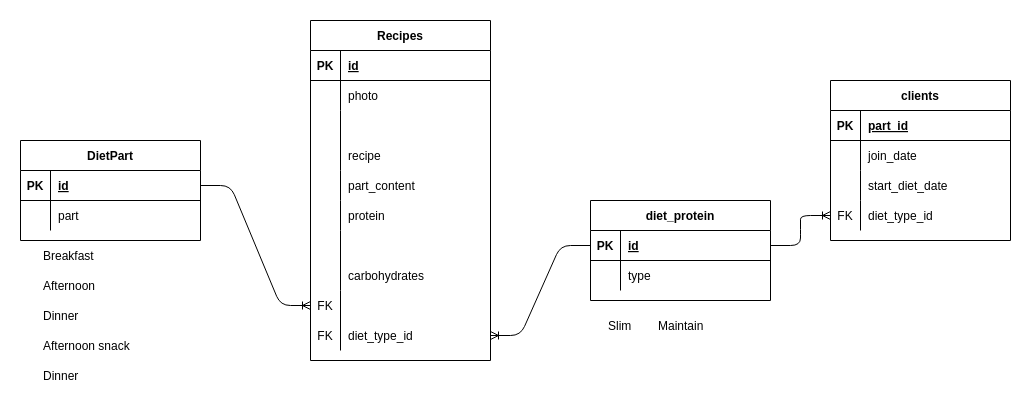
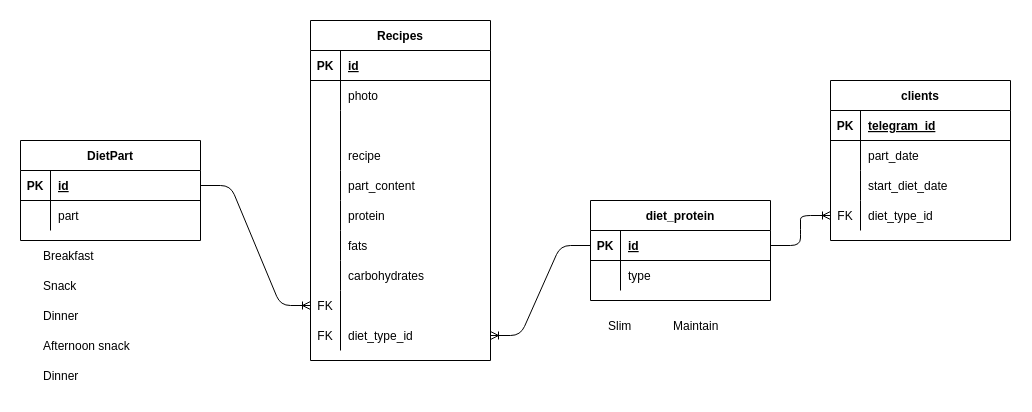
(890, 126) -> (902, 126)
(897, 156) -> (898, 156)
none -> (416, 246)
(73, 286) -> (60, 286)
(681, 326) -> (696, 326)
